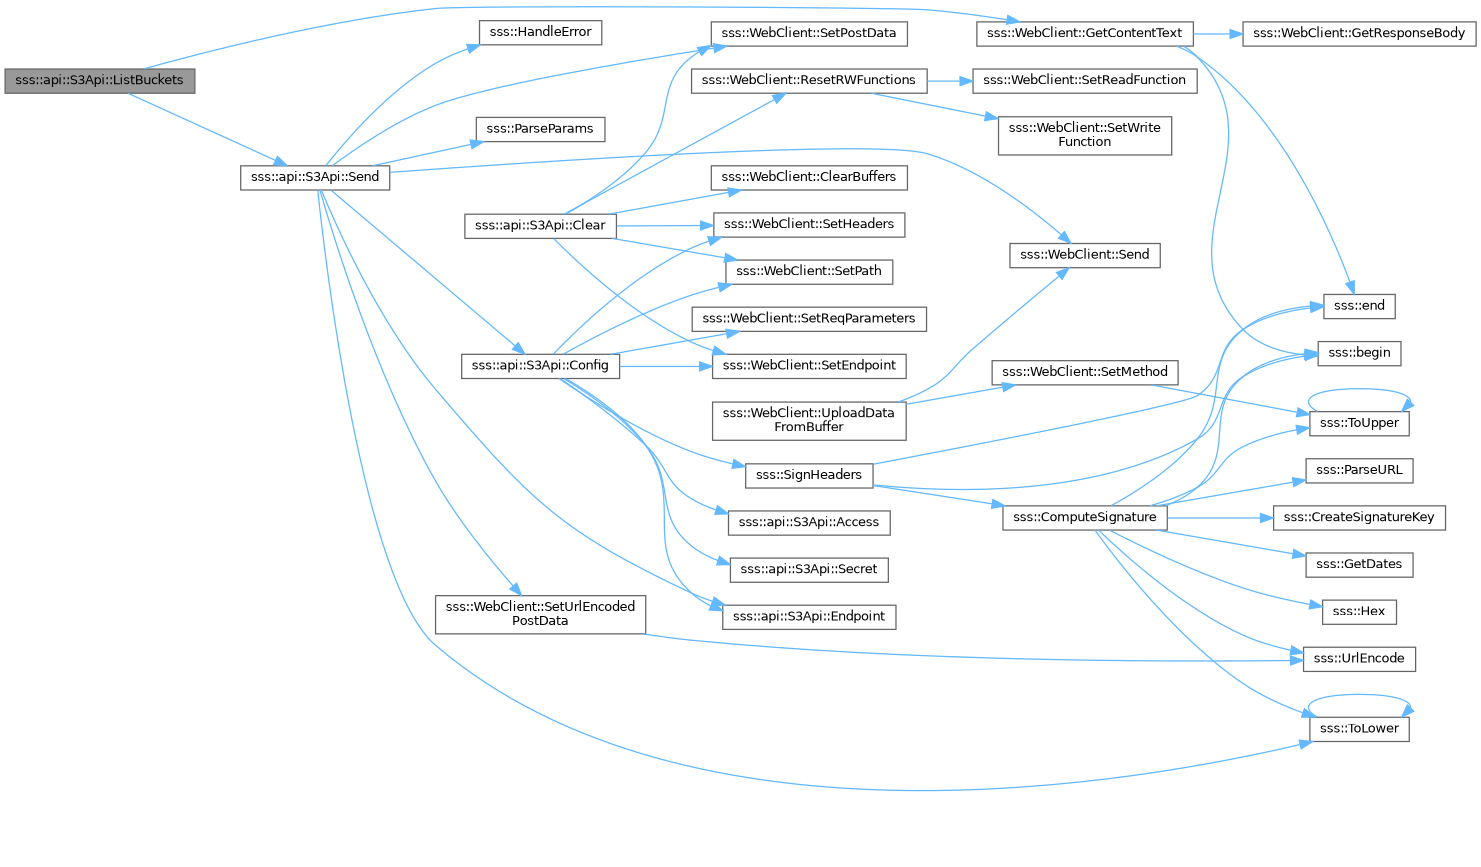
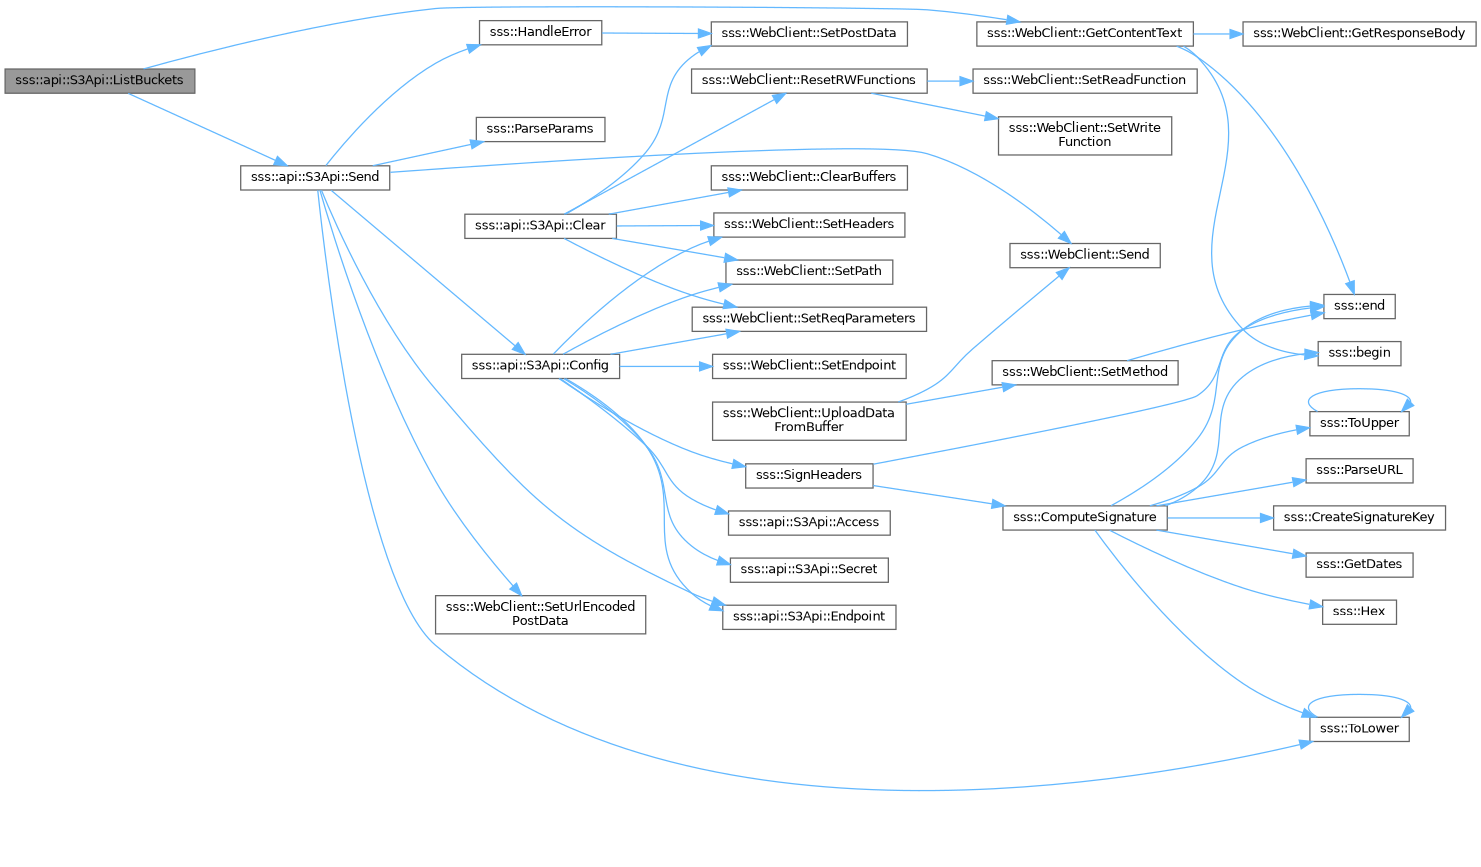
(515, 84) -> (650, 33)
(628, 303) -> (634, 273)
(1235, 401) -> (1218, 336)
(1110, 473) -> none
(1360, 659) -> none
